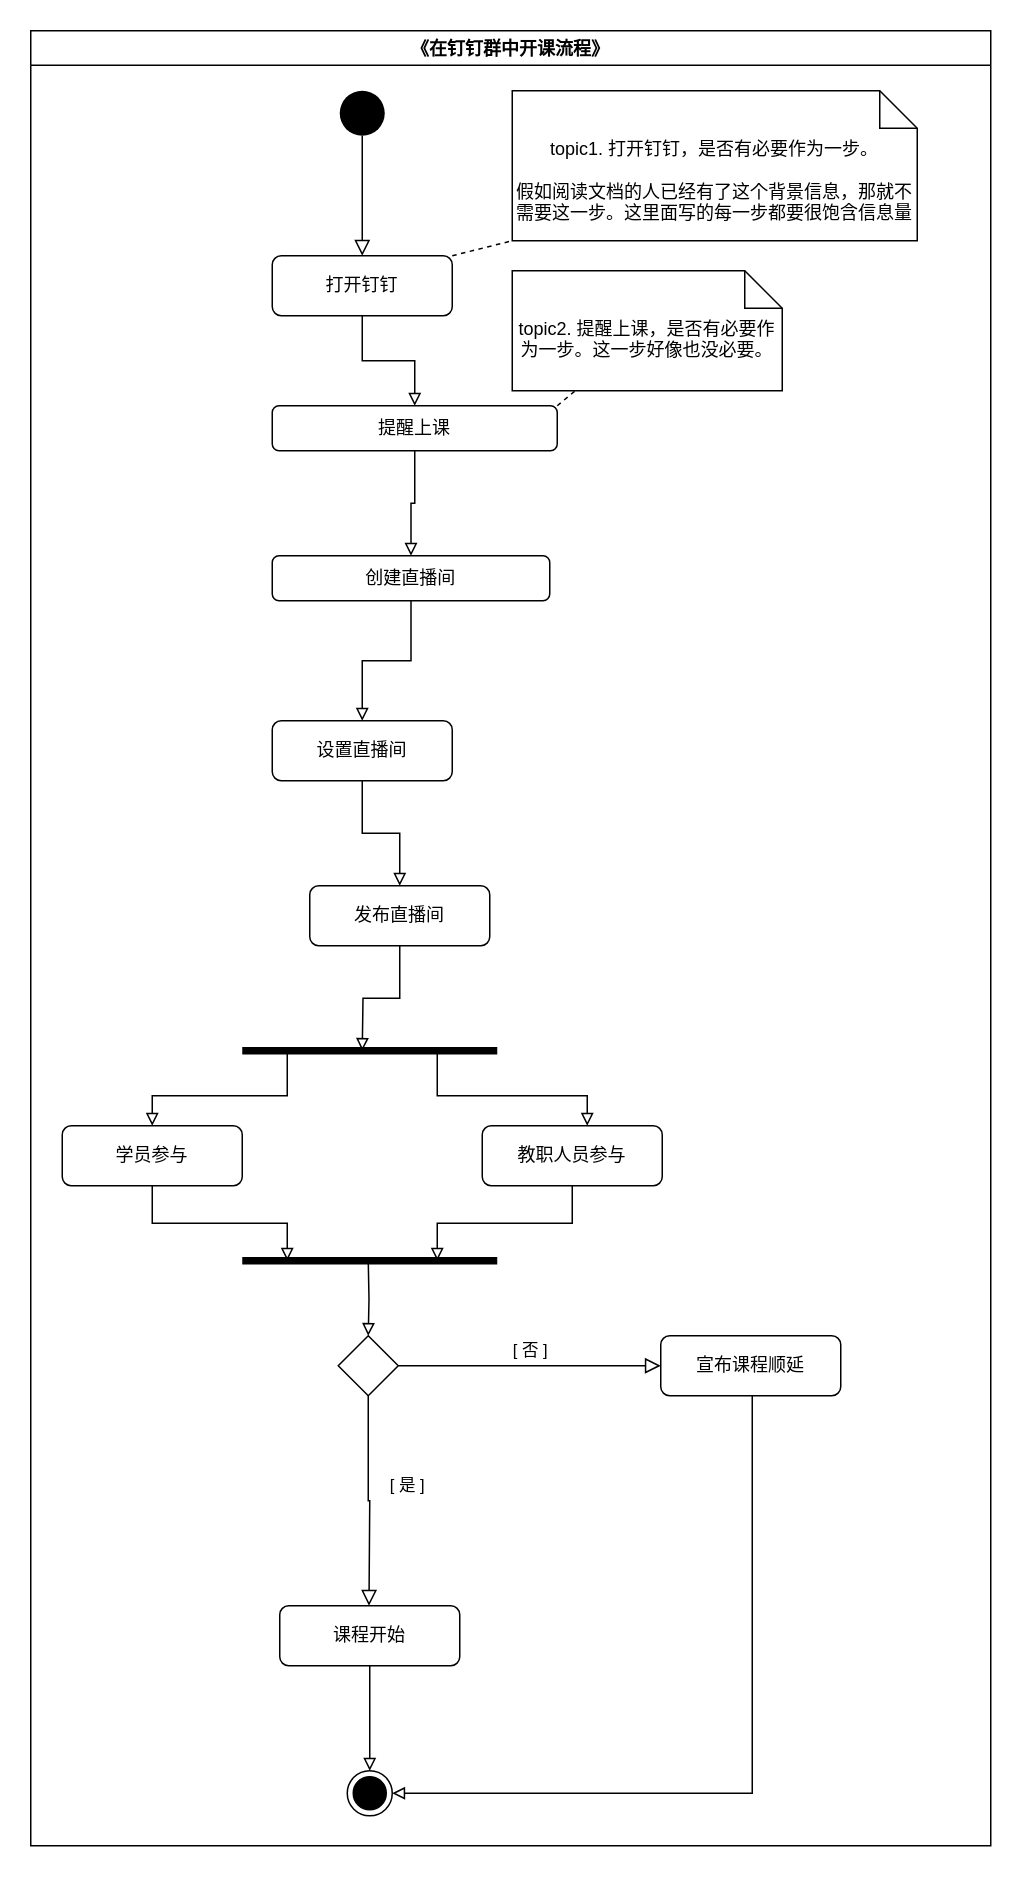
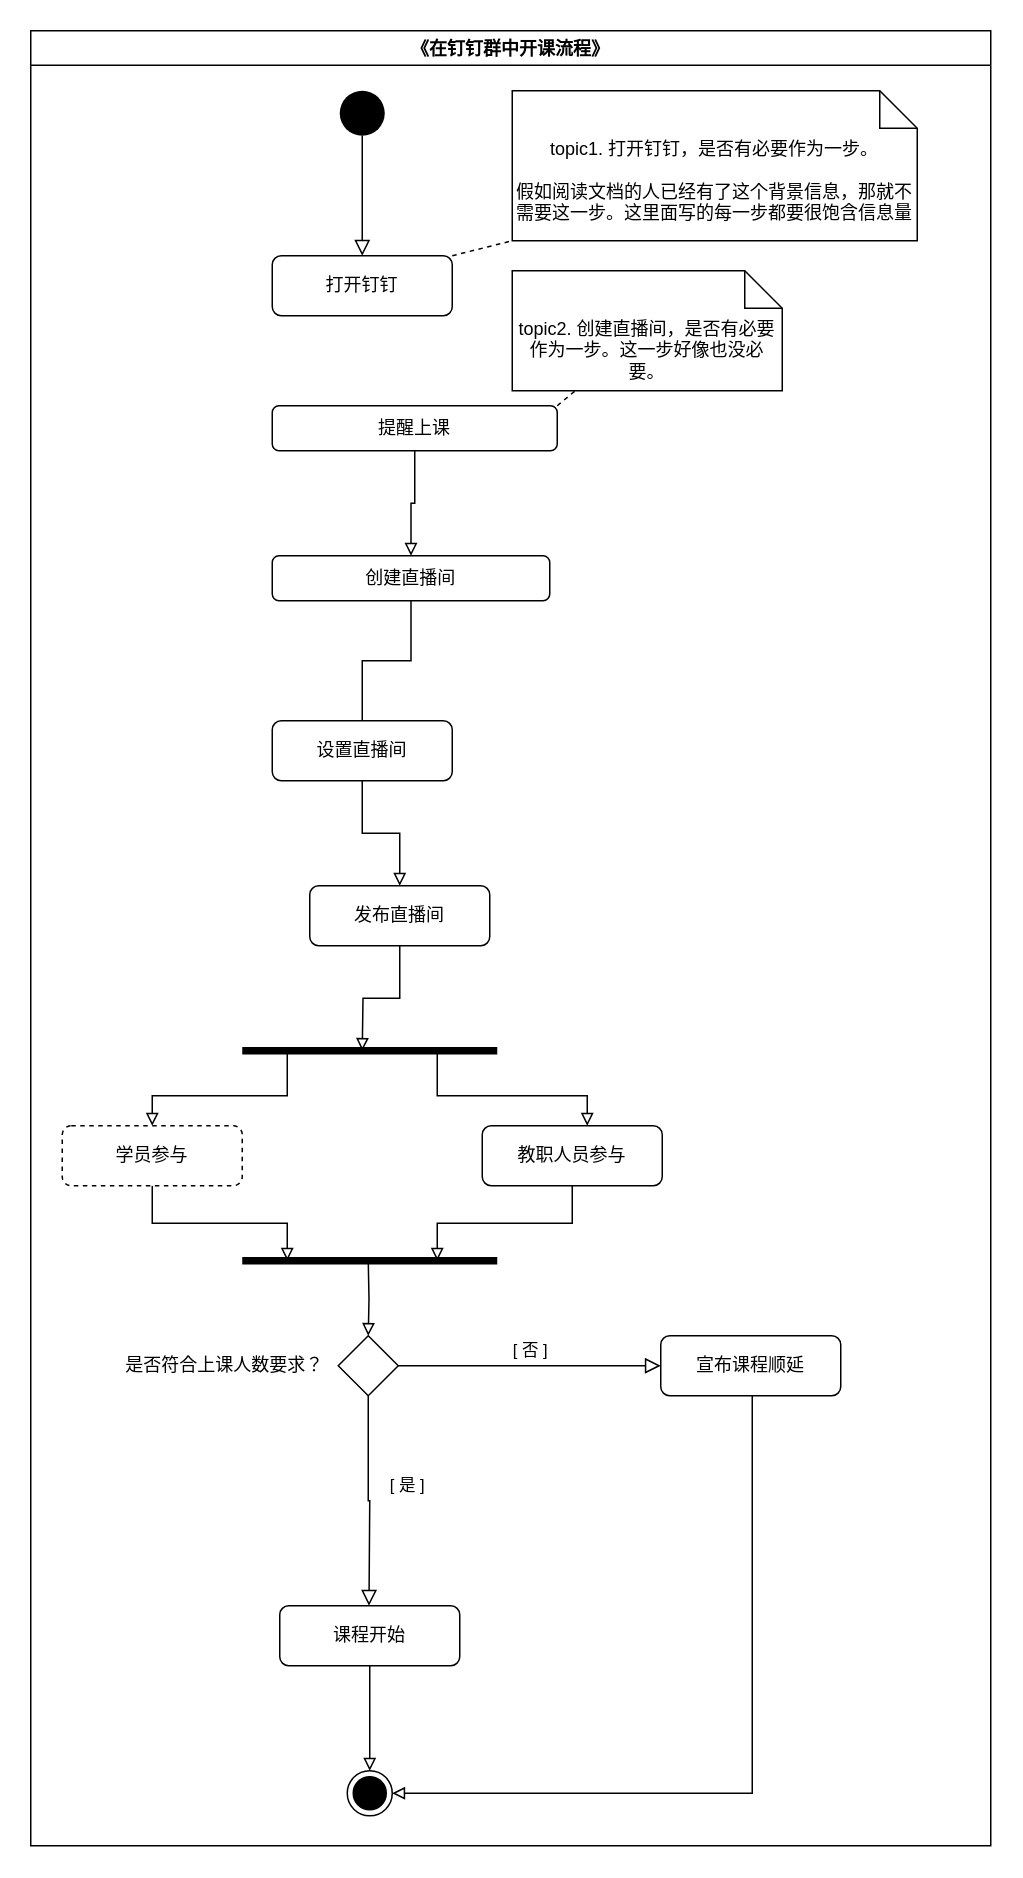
(647, 340) -> (647, 351)
(381, 361) -> none
(362, 707) -> (362, 712)
(152, 1156) -> (152, 1156)
none -> (225, 1366)
